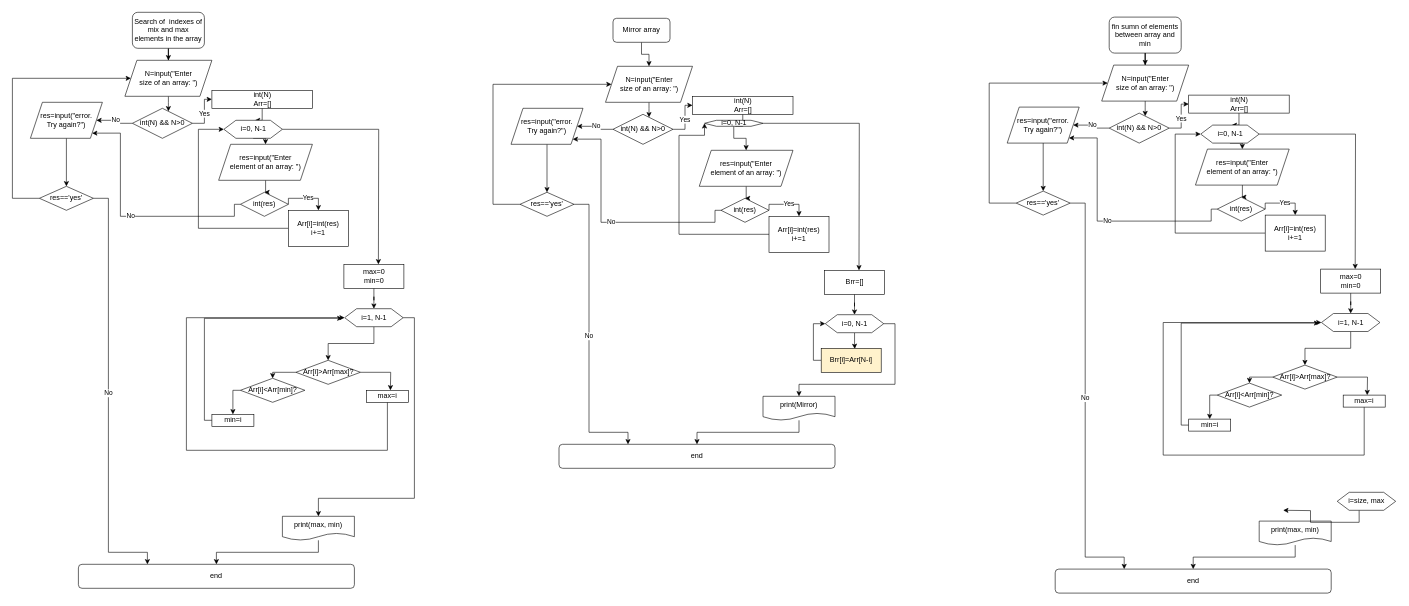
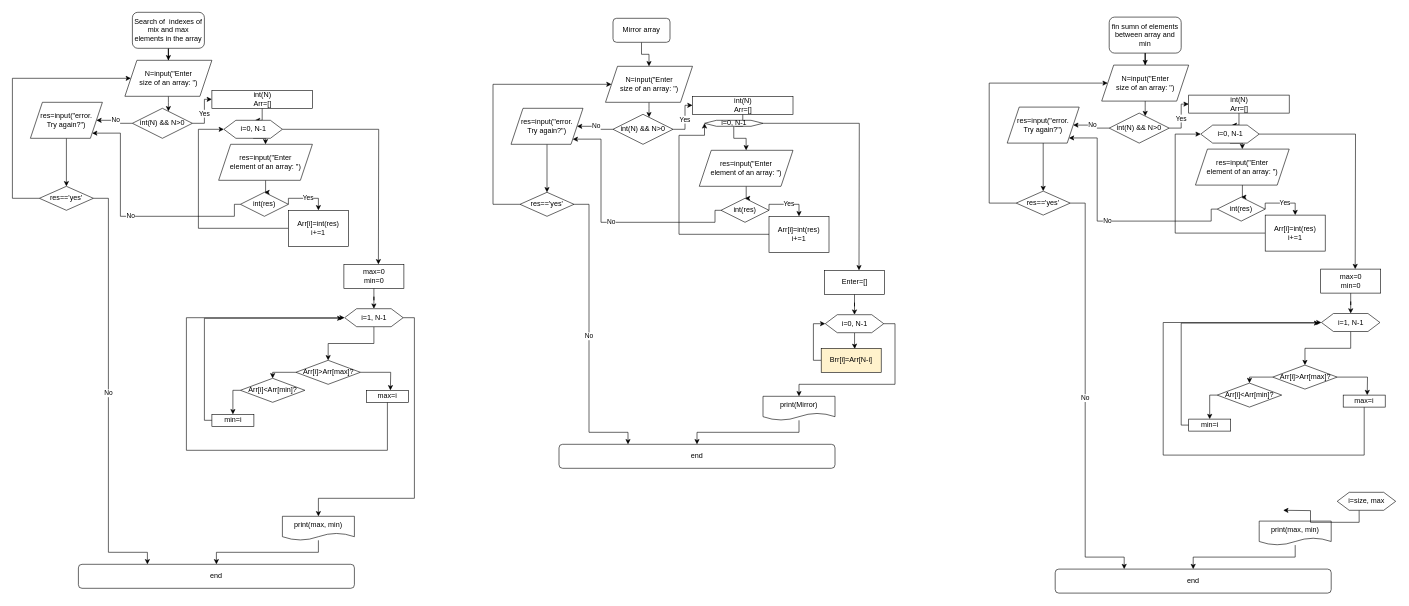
(855, 282) -> (855, 282)
